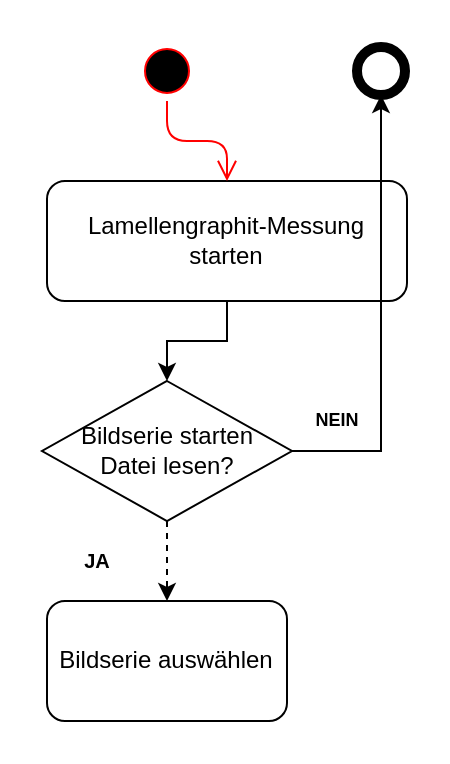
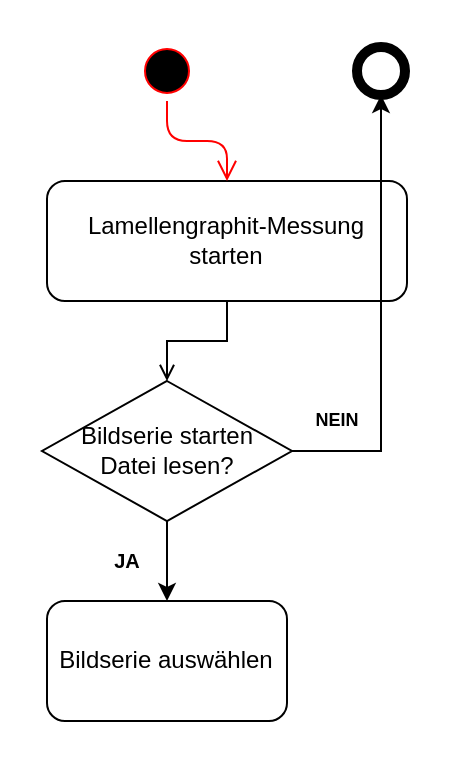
(167, 366) -> (167, 369)
(167, 553) -> (167, 553)
(97, 561) -> (127, 561)
